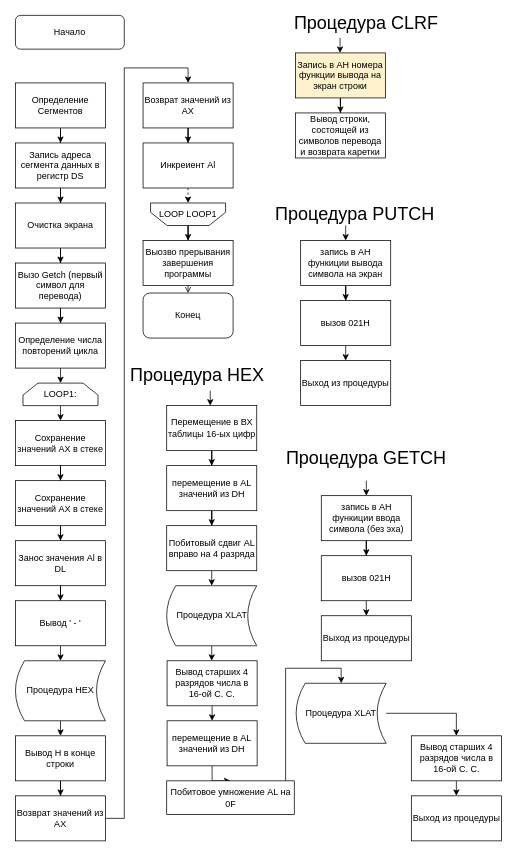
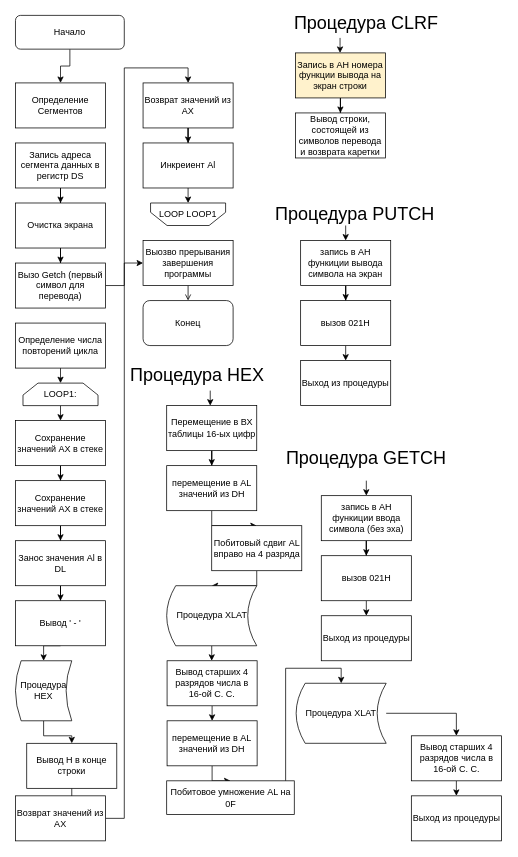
none -> (60, 66)
(60, 138) -> none
(188, 193) -> (188, 193)
(188, 235) -> none
(188, 315) -> (188, 323)
(60, 318) -> (114, 285)
(212, 548) -> (257, 548)
(60, 690) -> (44, 690)
(60, 758) -> (72, 765)
